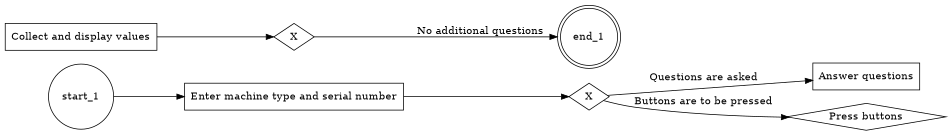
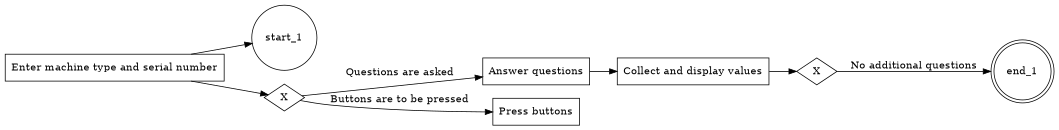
none -> (600, 71)
(145, 97) -> (218, 49)
(866, 117) -> (536, 112)
